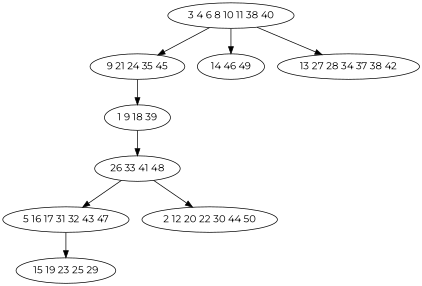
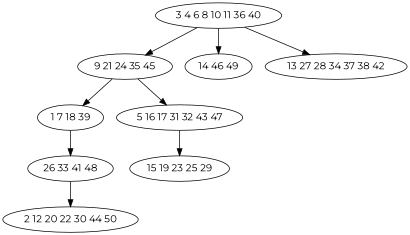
(231, 16) -> (219, 16)
(137, 118) -> (71, 118)
(105, 192) -> (150, 90)
